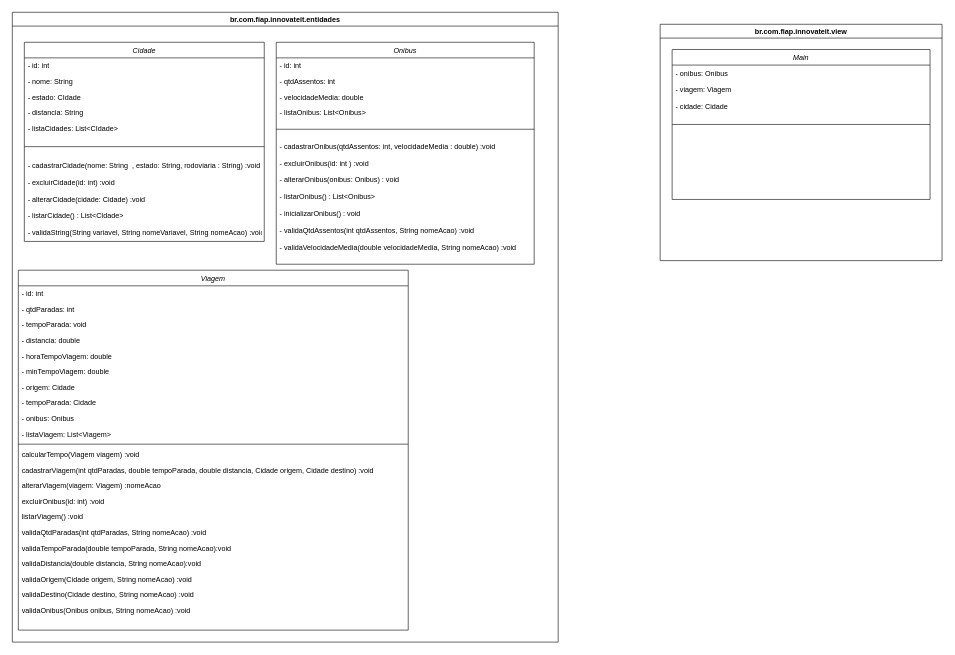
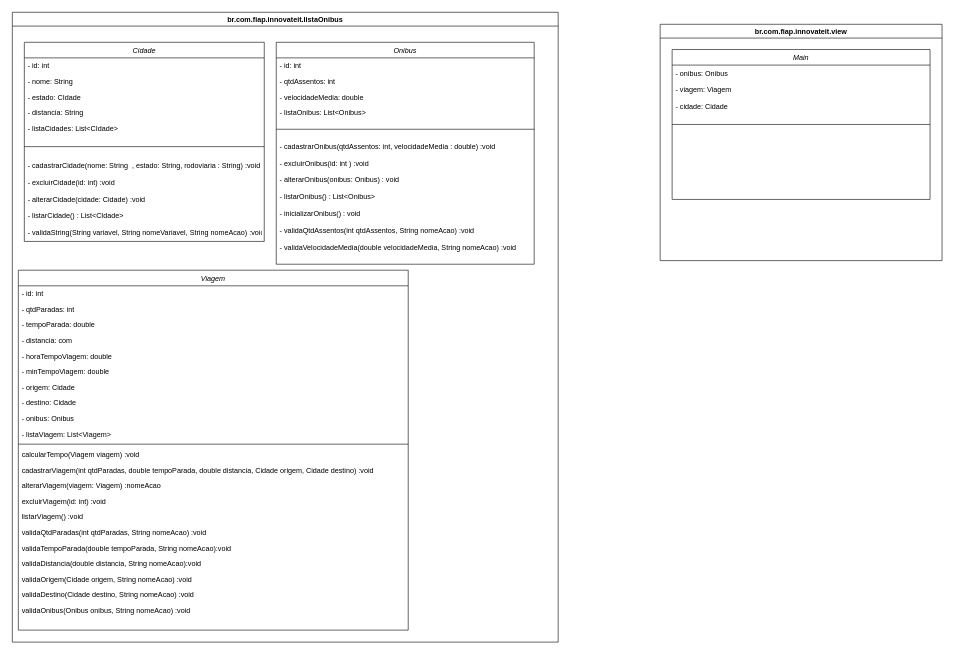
(285, 20) -> (285, 20)
(56, 325) -> (60, 325)
(54, 341) -> (49, 341)
(60, 403) -> (51, 403)
(69, 502) -> (69, 502)
